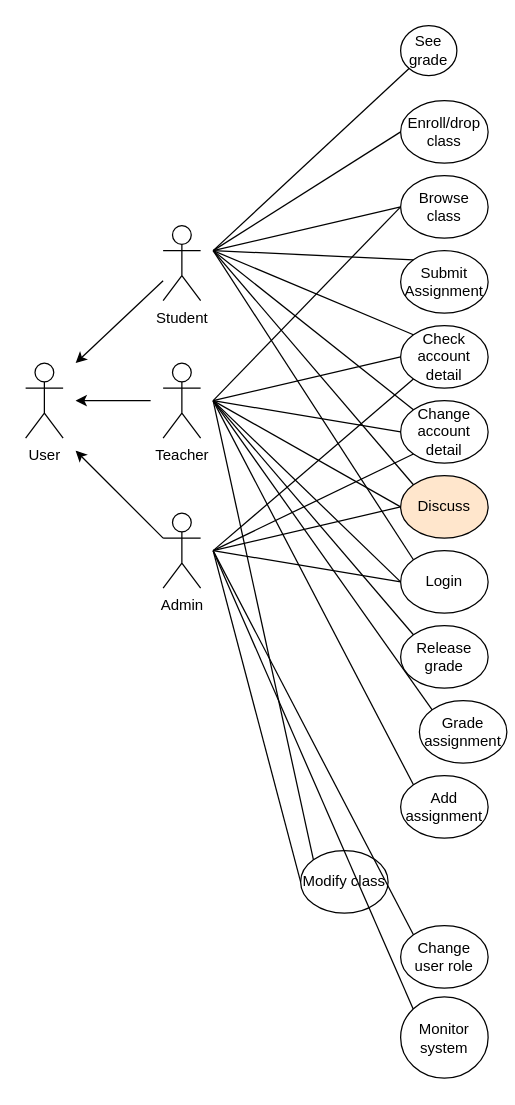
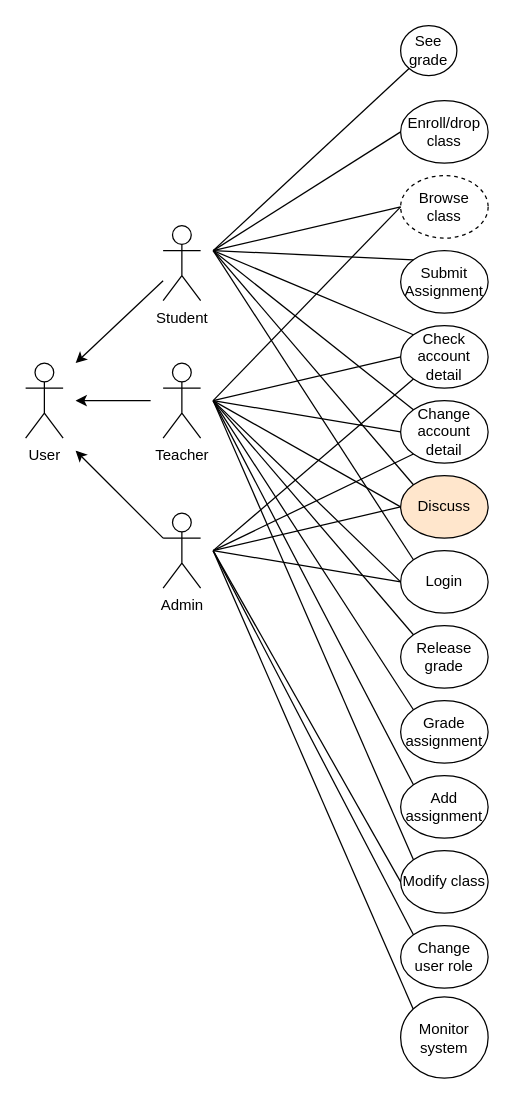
(444, 207) -> (444, 207)
(463, 732) -> (444, 732)
(344, 882) -> (444, 882)
